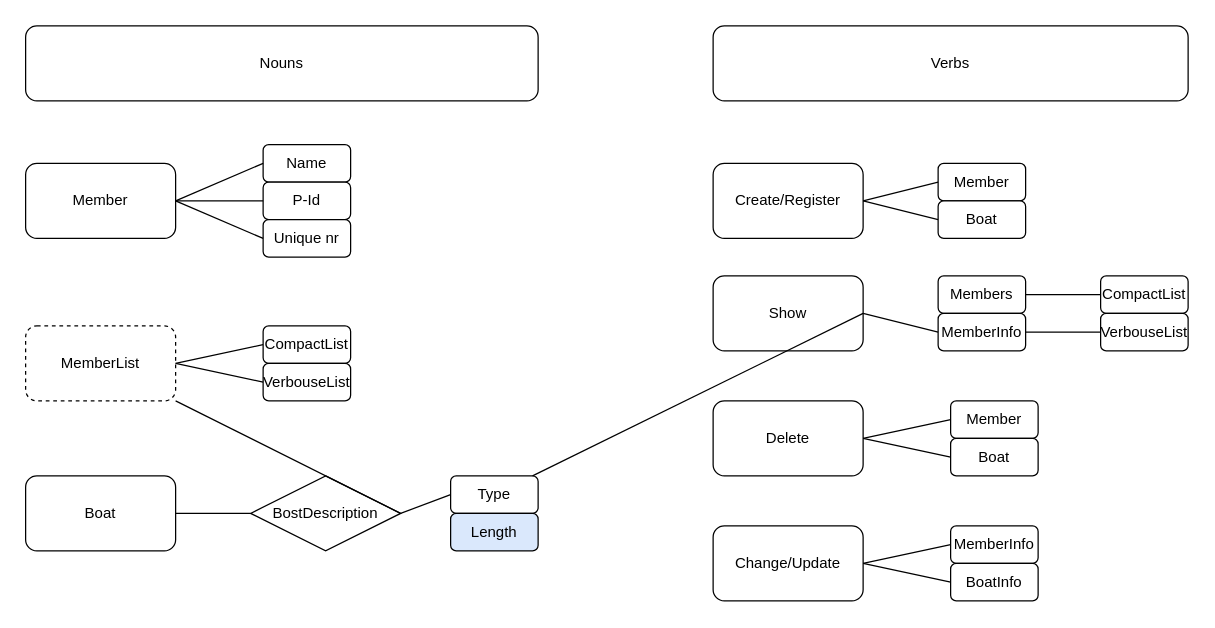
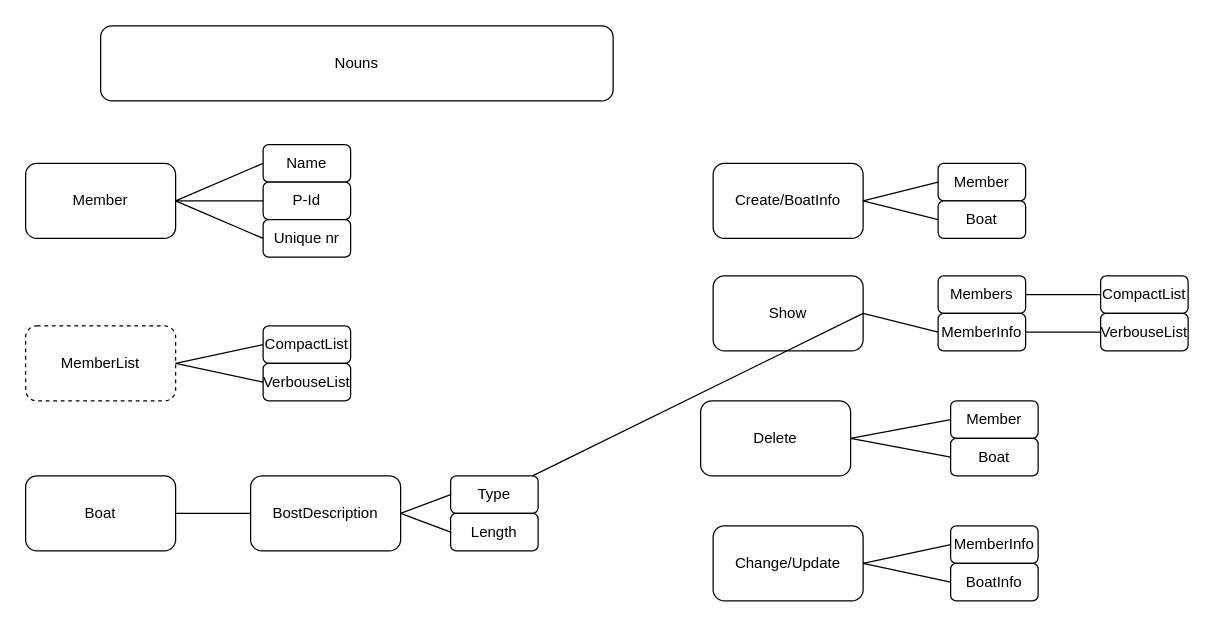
(282, 63) -> (357, 63)
(951, 63) -> none
(788, 201) -> (788, 201)
(788, 438) -> (776, 438)
(287, 456) -> (427, 523)
(326, 513) -> (326, 513)
(494, 532) -> (494, 532)
